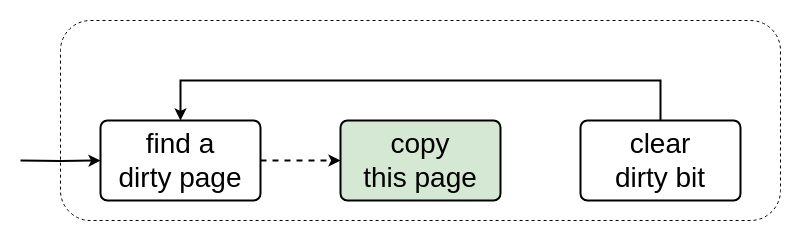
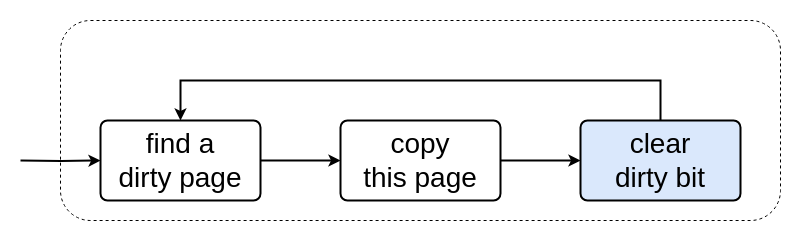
(297, 161) -> (297, 161)
(421, 161) -> (421, 161)
none -> (536, 161)
(661, 161) -> (661, 161)
